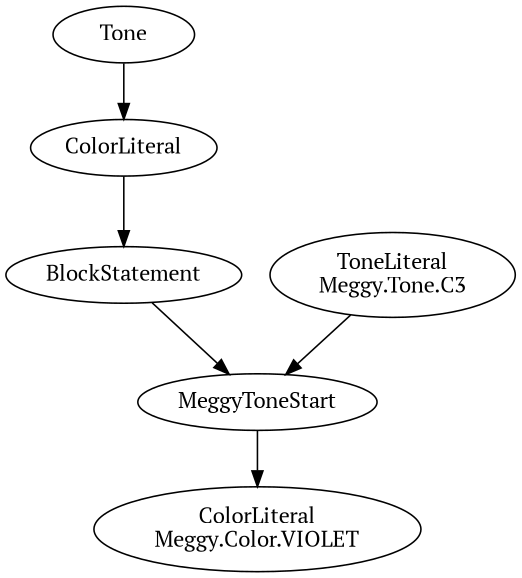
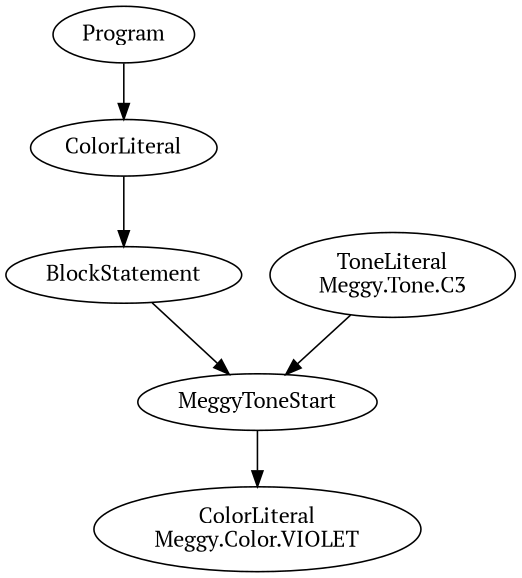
(124, 35) -> (124, 35)
